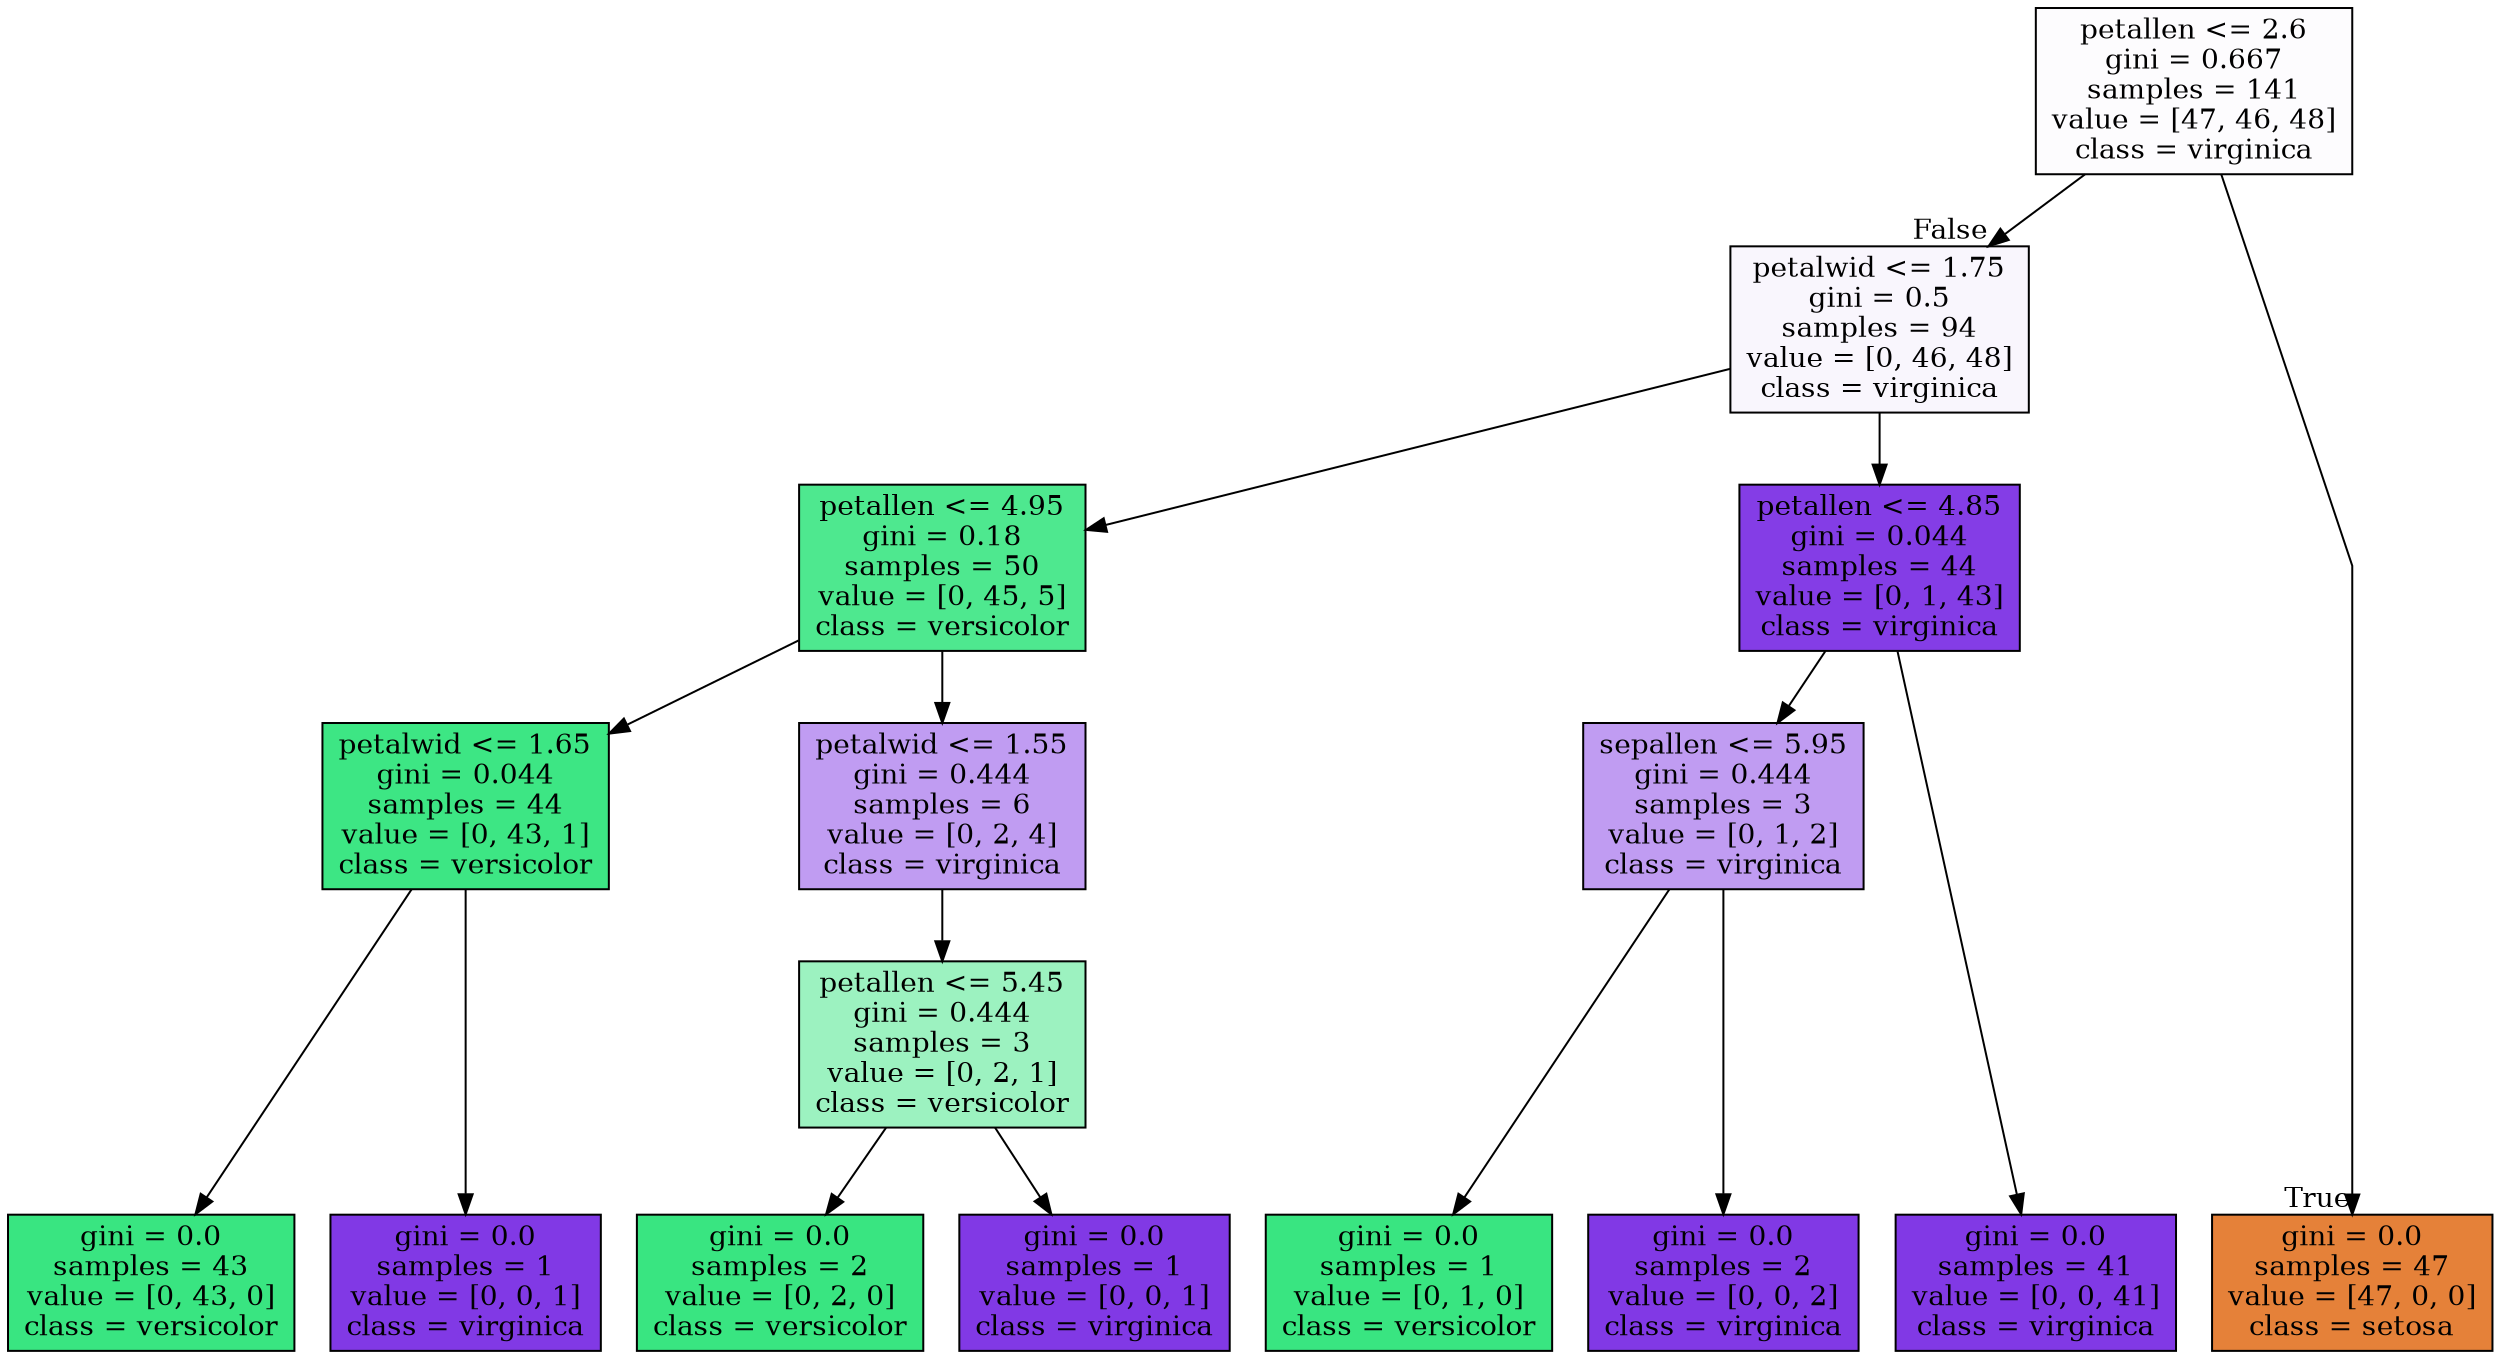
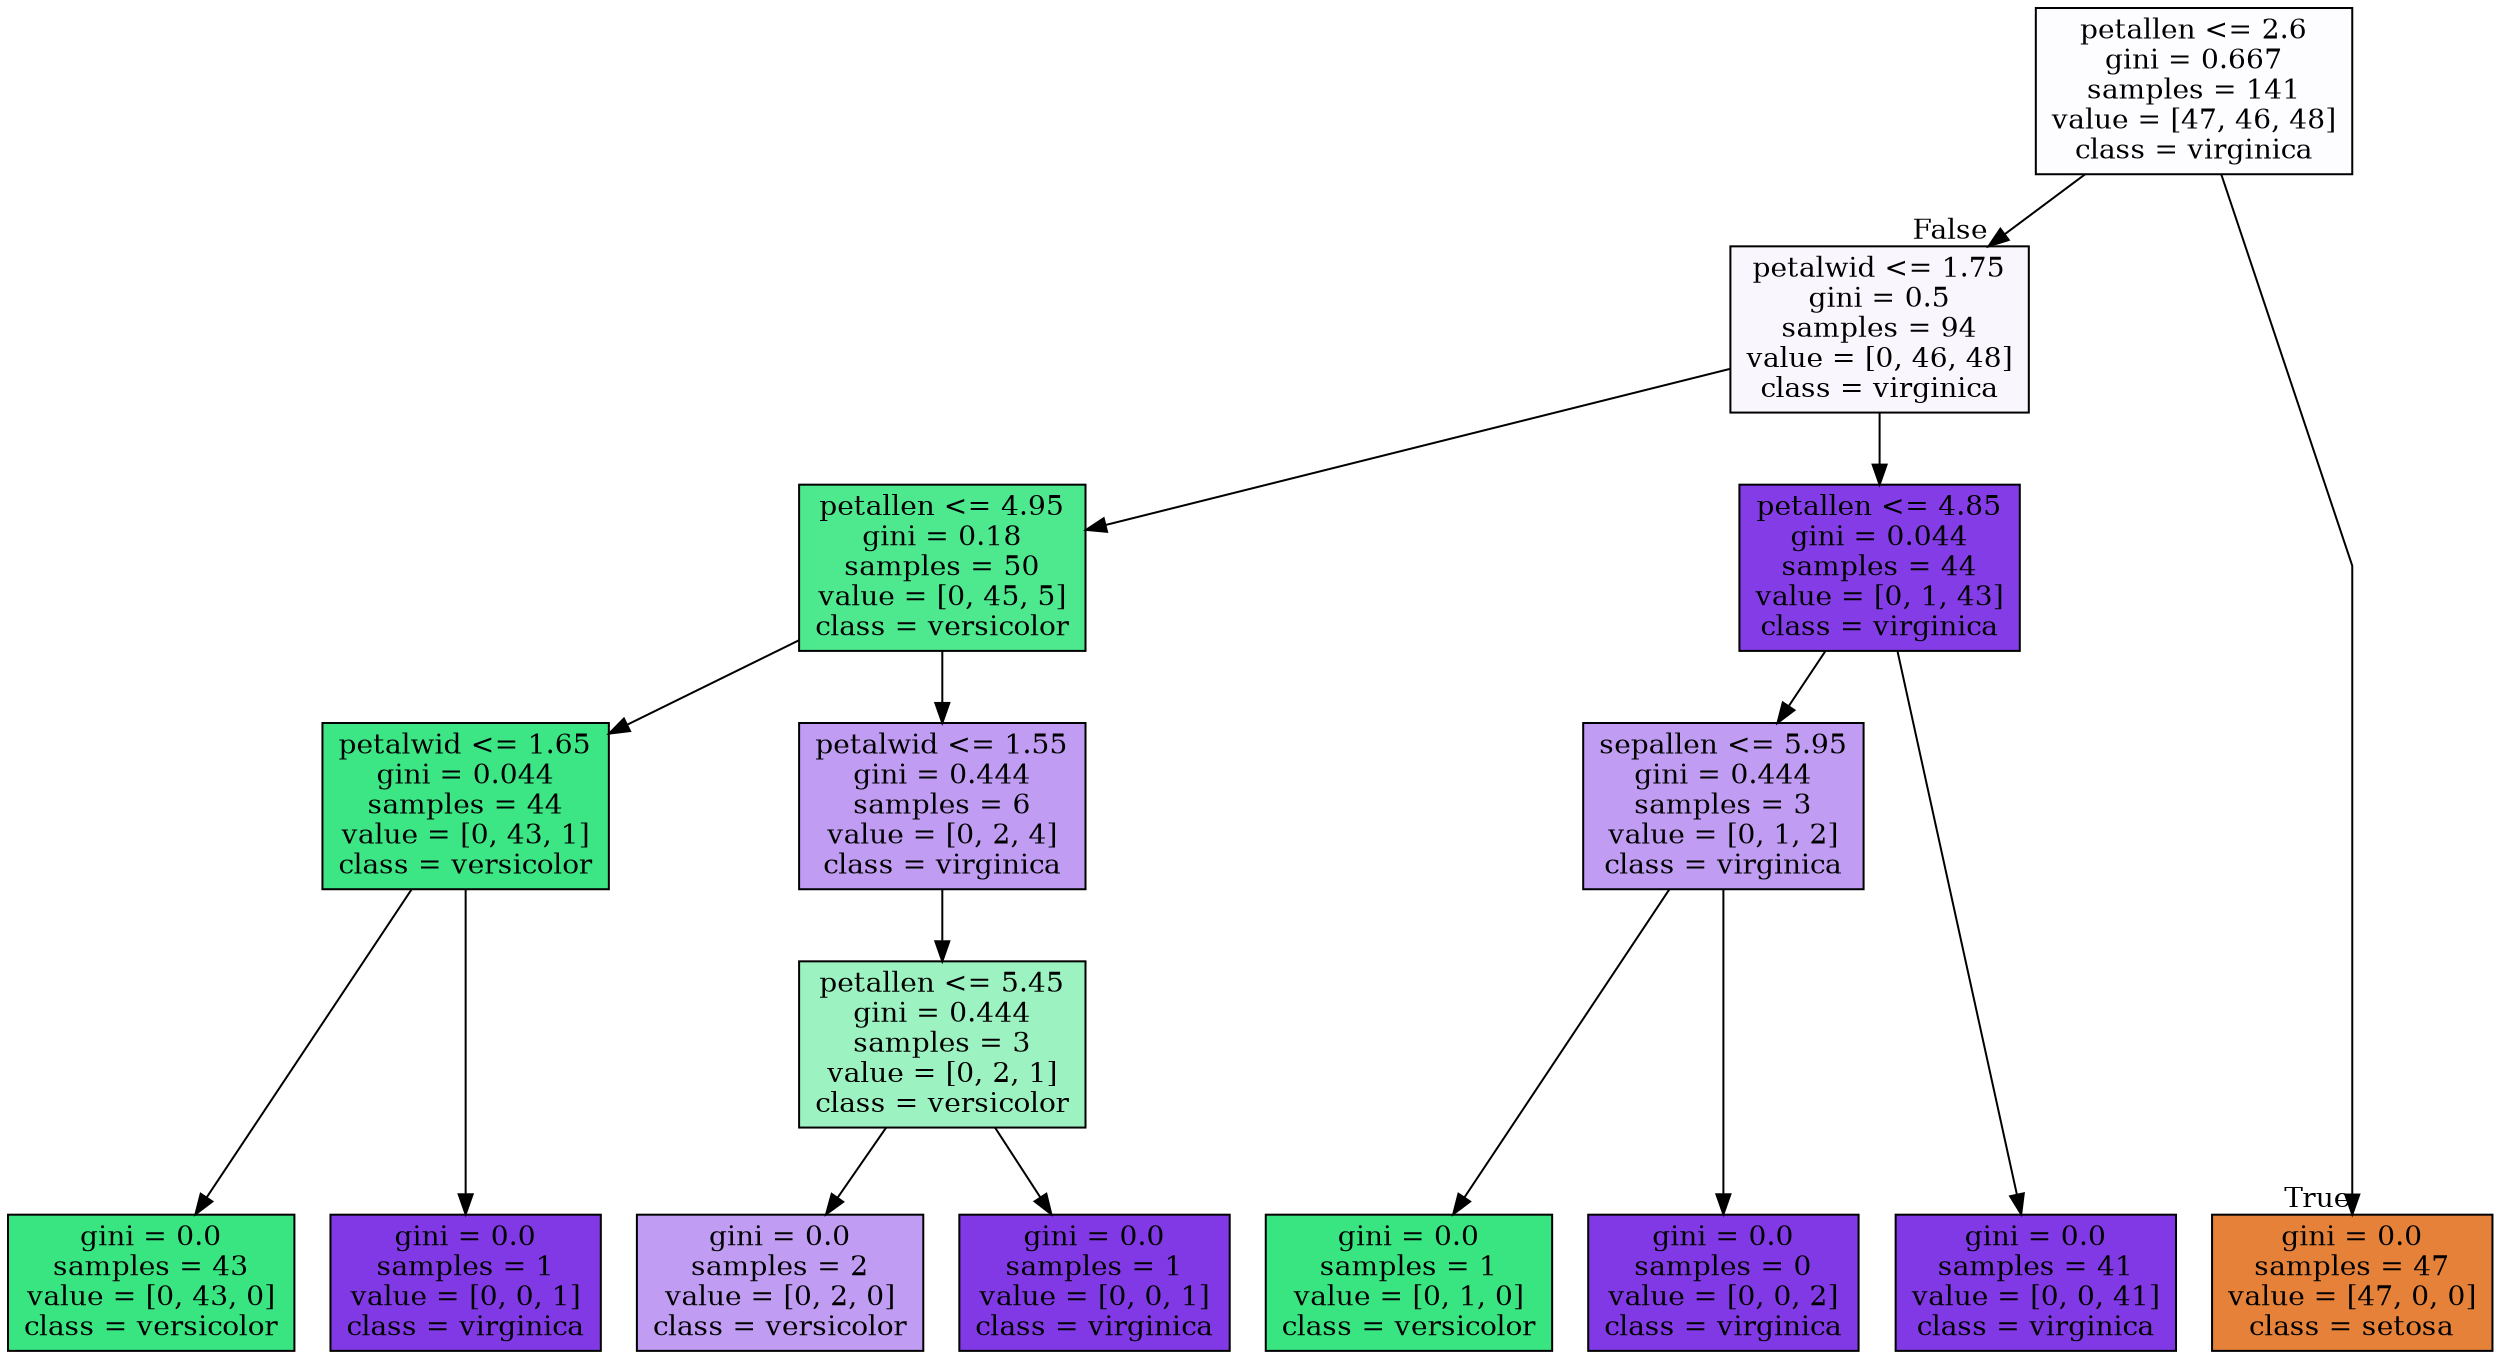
(780, 1283) -> (780, 1283)
(1723, 1283) -> (1723, 1283)
